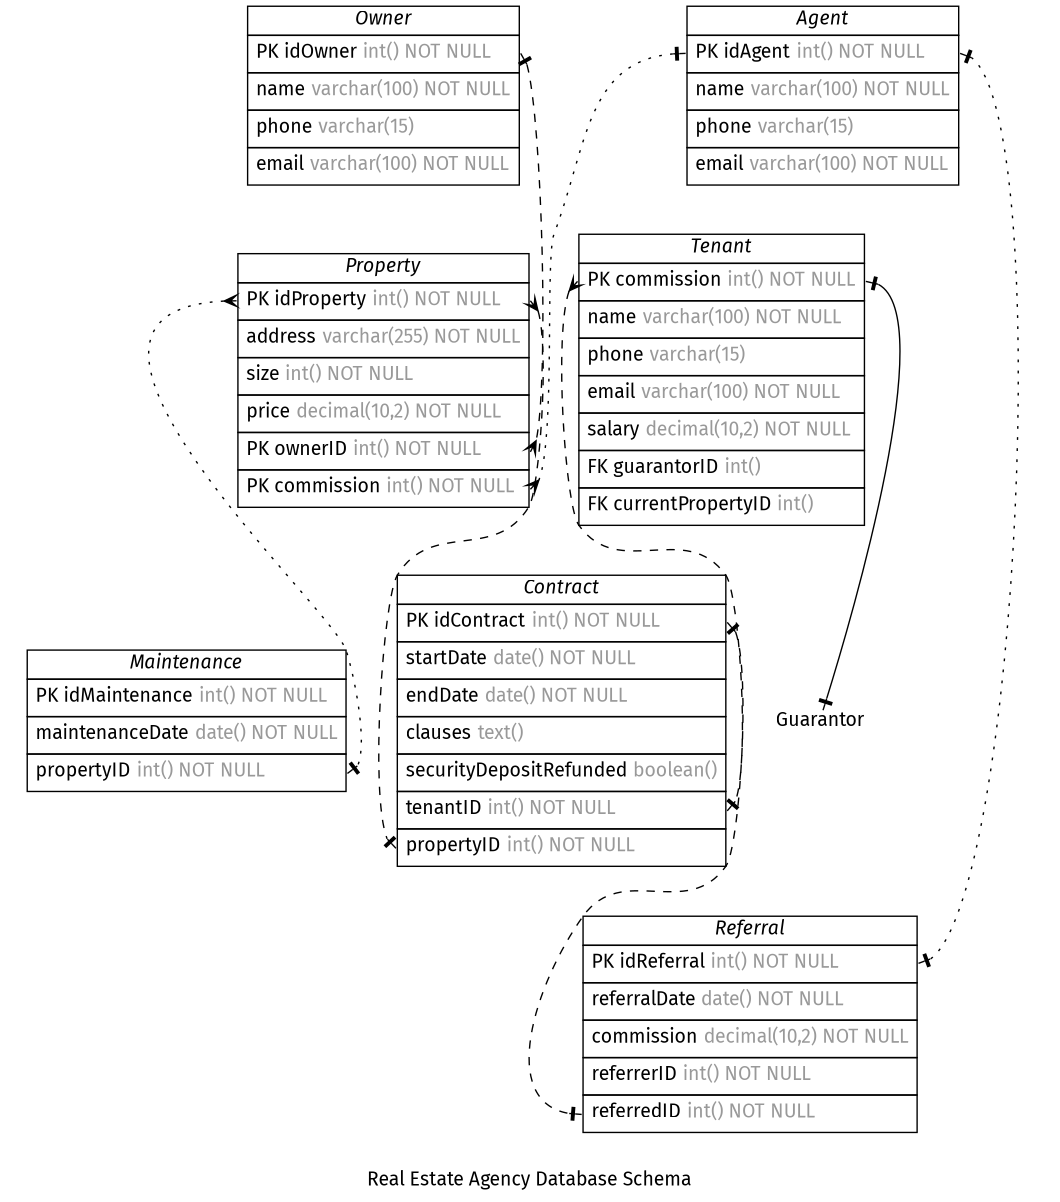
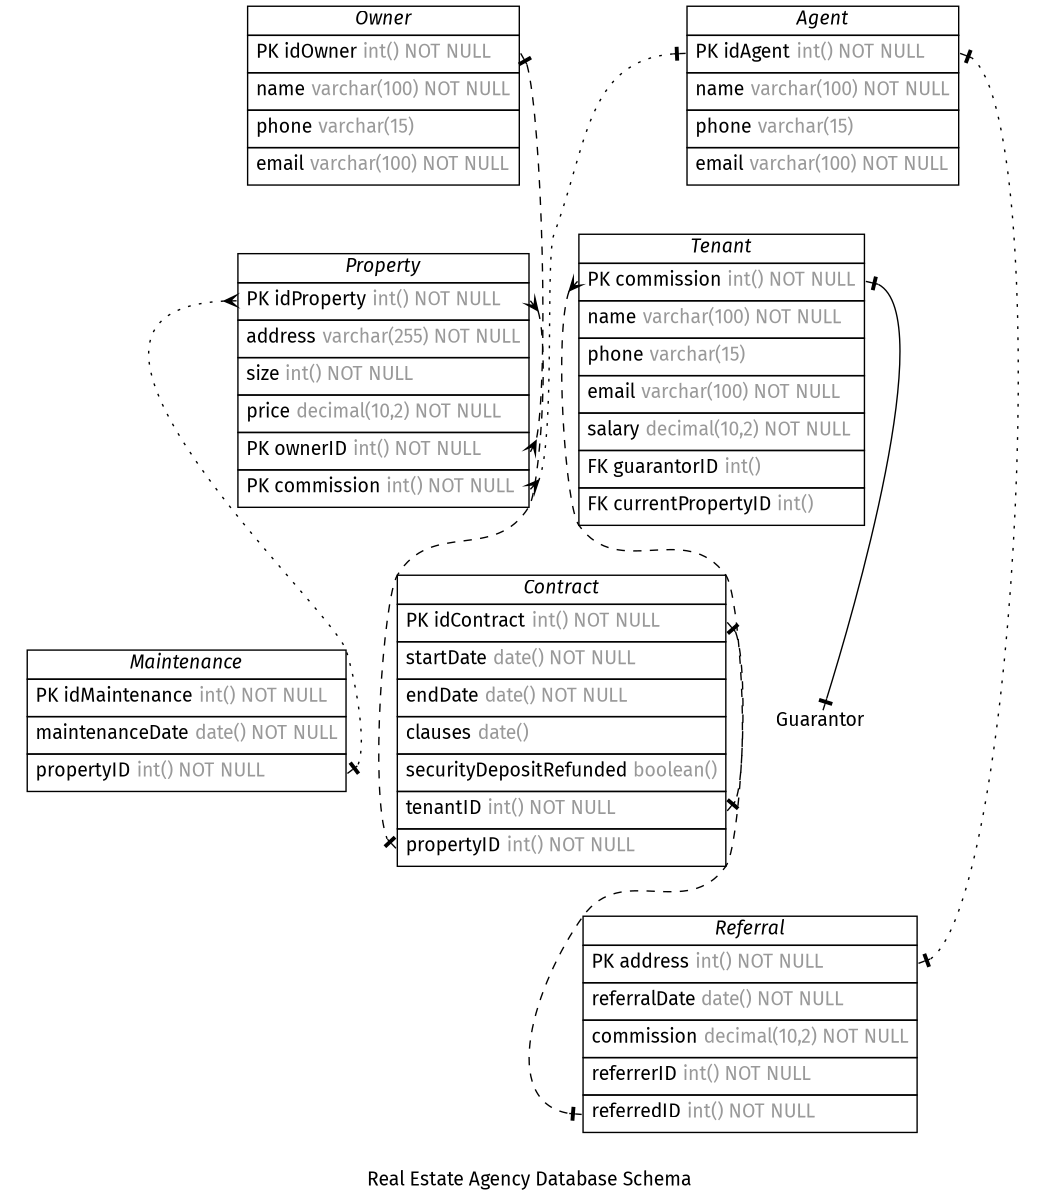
(501, 733) -> (503, 733)
(651, 962) -> (643, 962)
